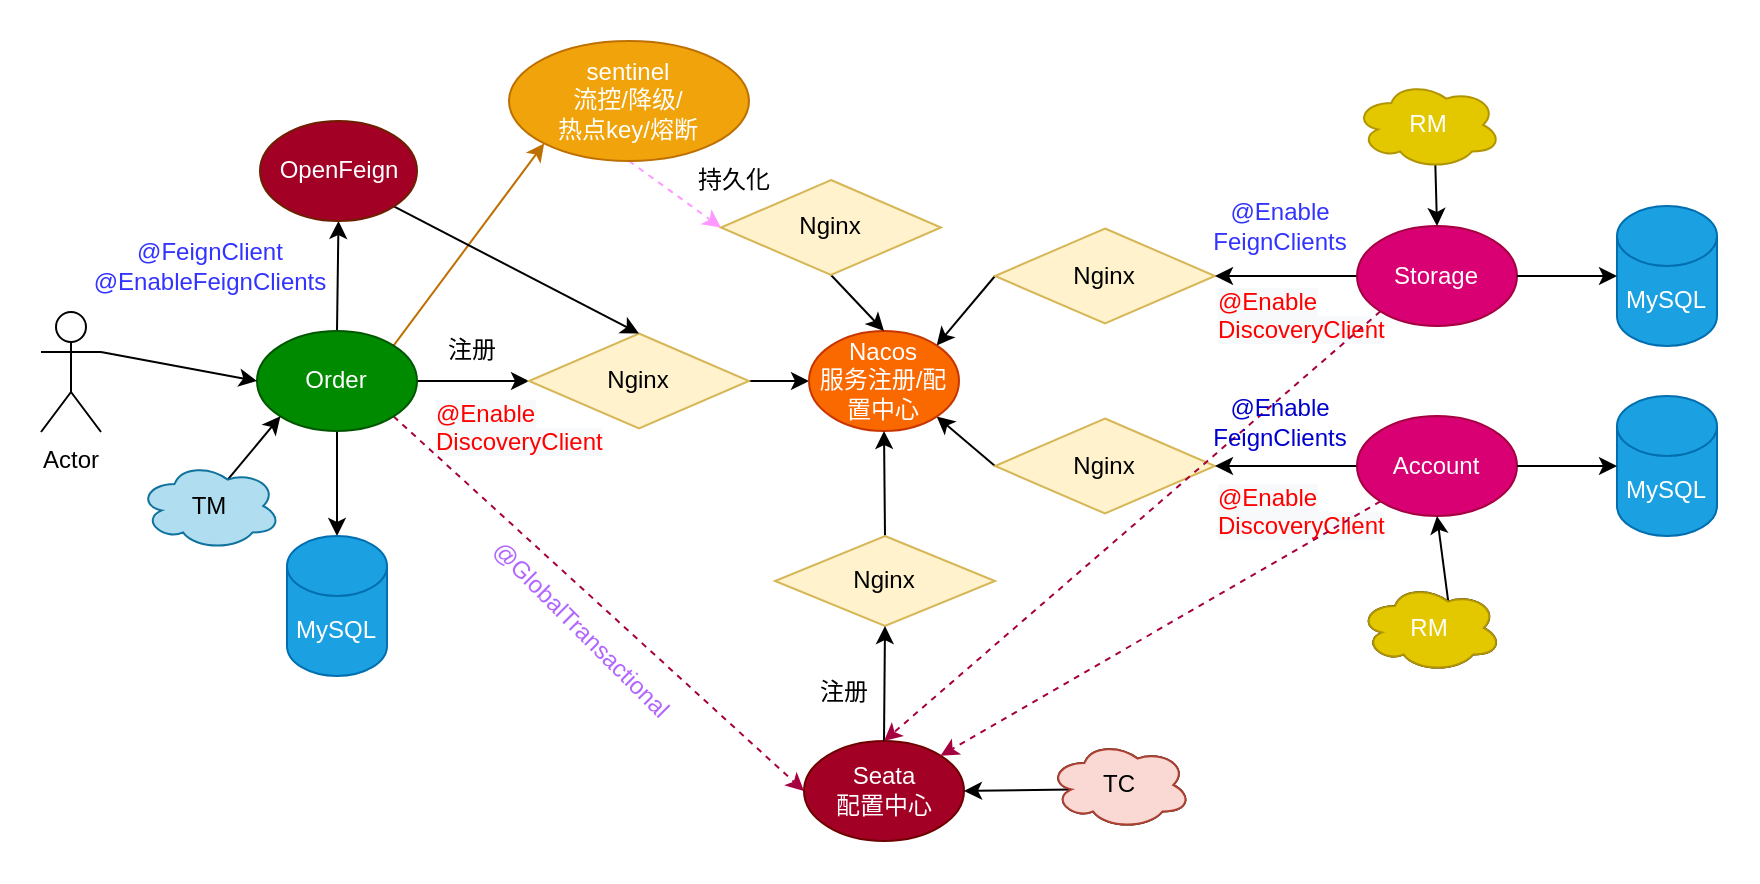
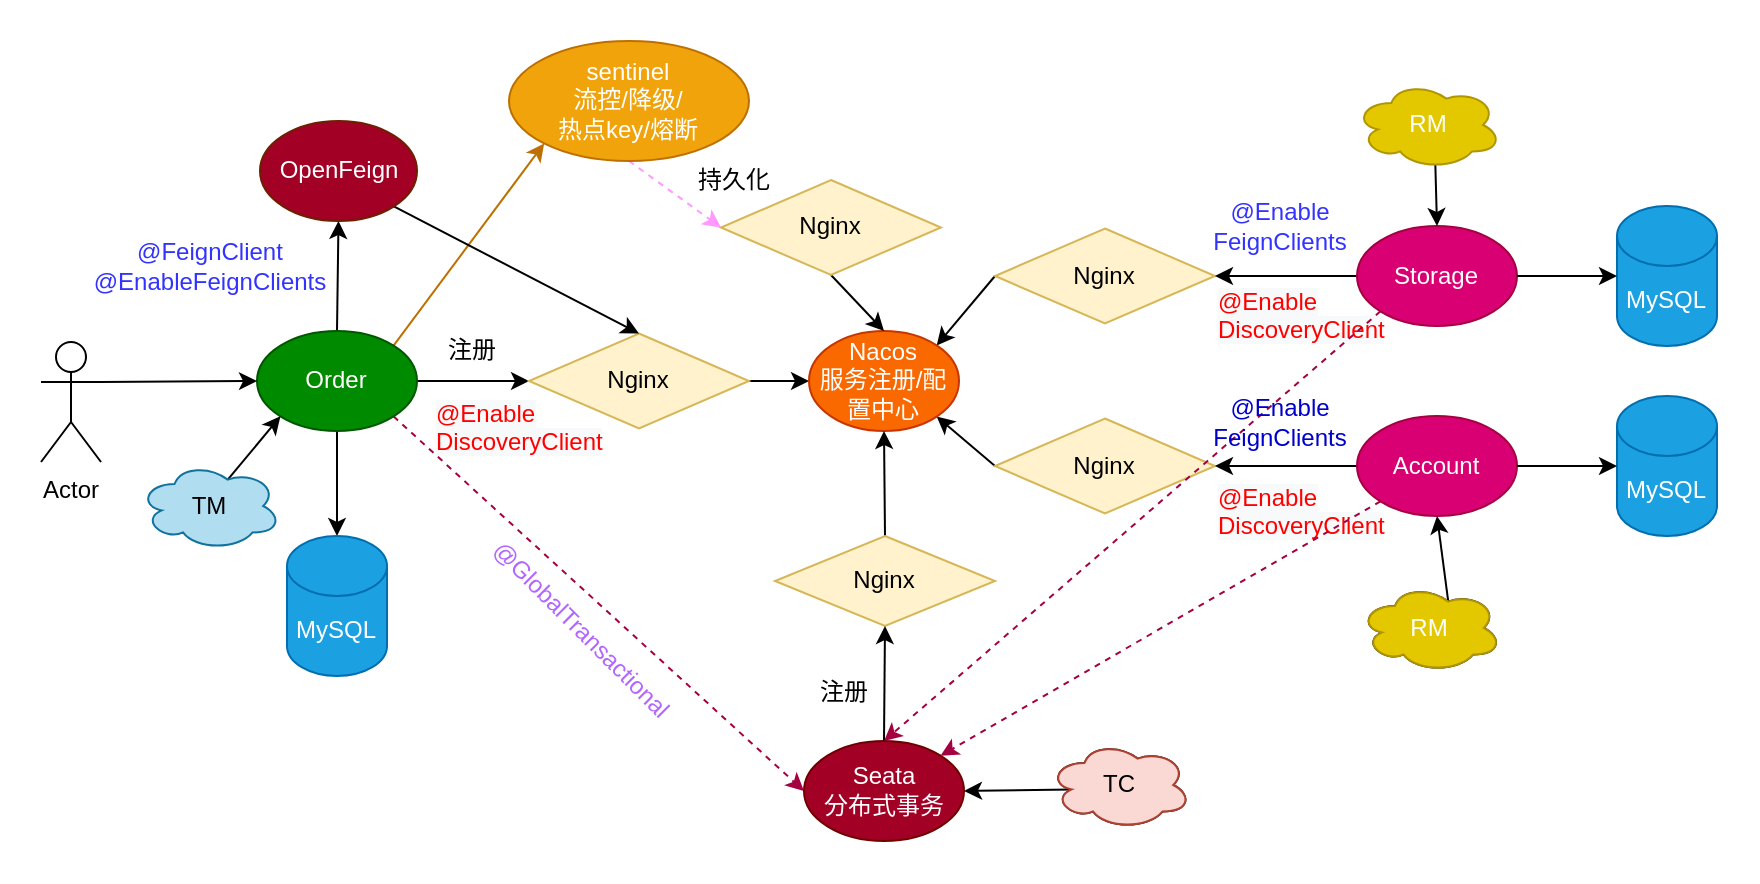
(71, 372) -> (71, 402)
(885, 791) -> (885, 791)
